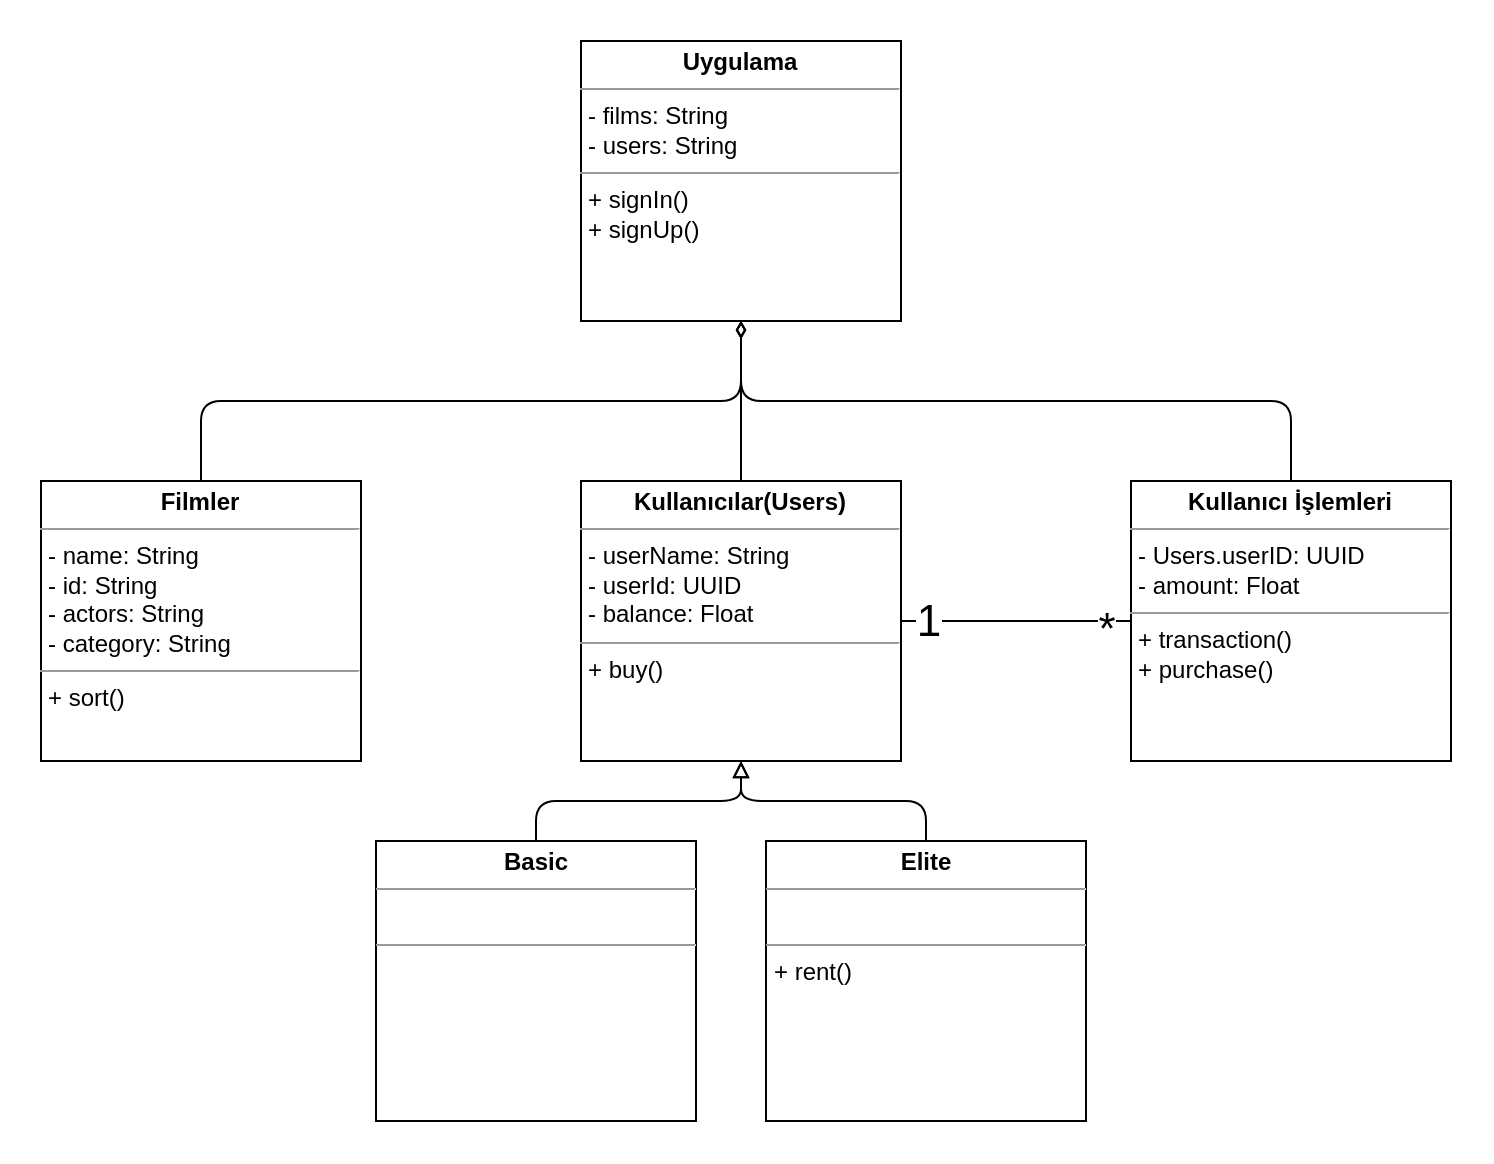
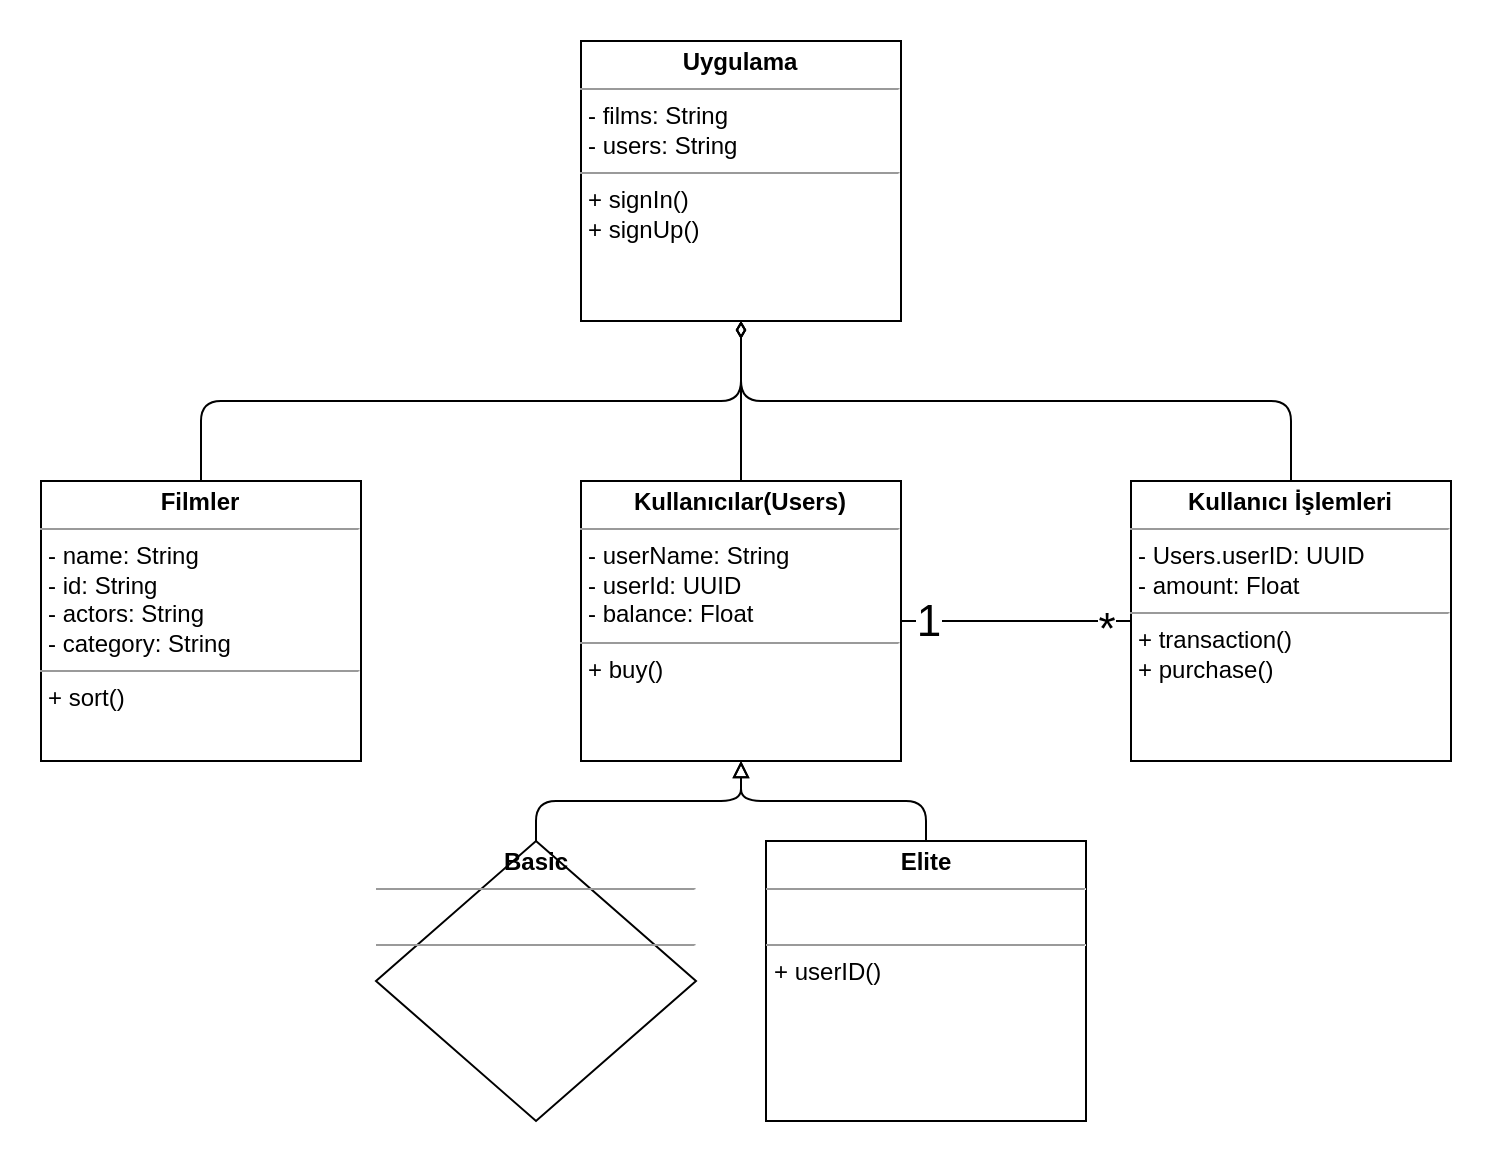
(818, 870) -> (831, 870)
(536, 981) -> (536, 981)
